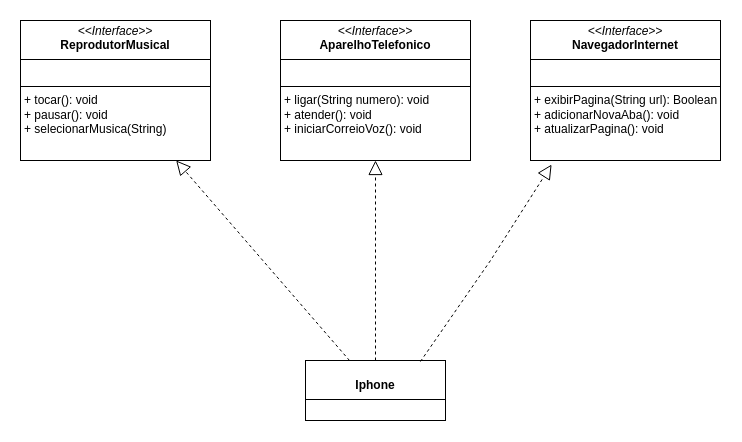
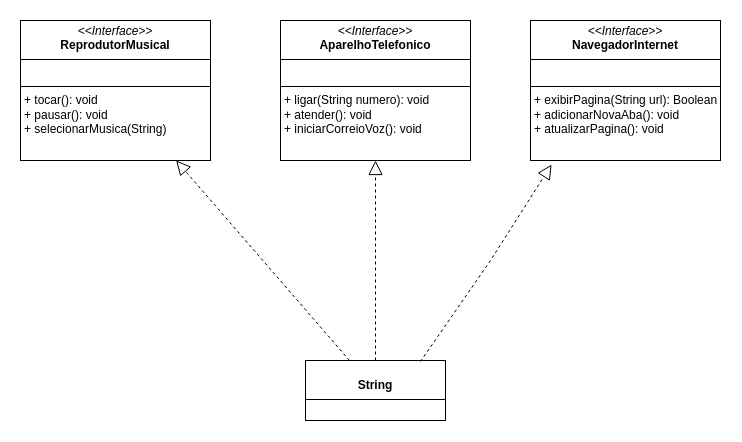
(326, 368) -> (324, 368)
